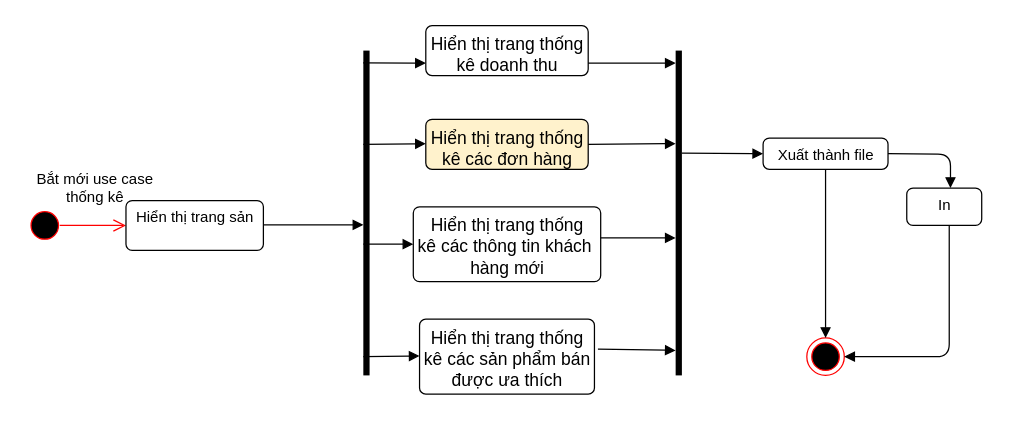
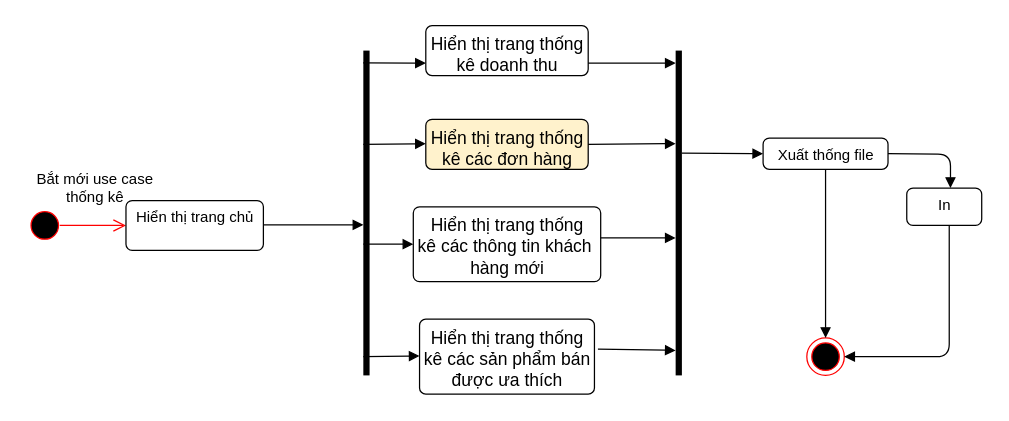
(826, 156) -> (826, 156)
(195, 218) -> (195, 218)
